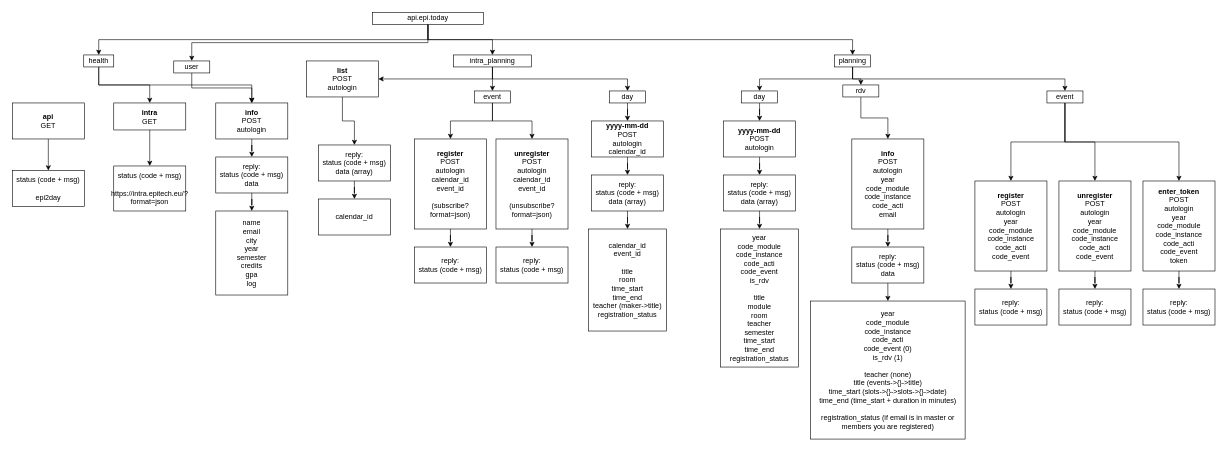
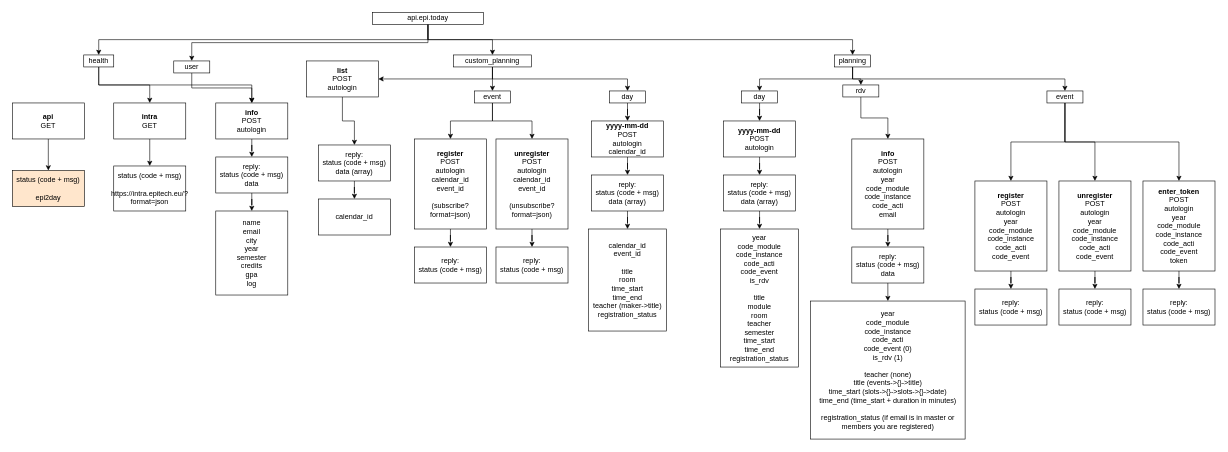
(492, 61) -> (492, 61)
(150, 116) -> (150, 121)
(48, 188) -> (48, 188)
